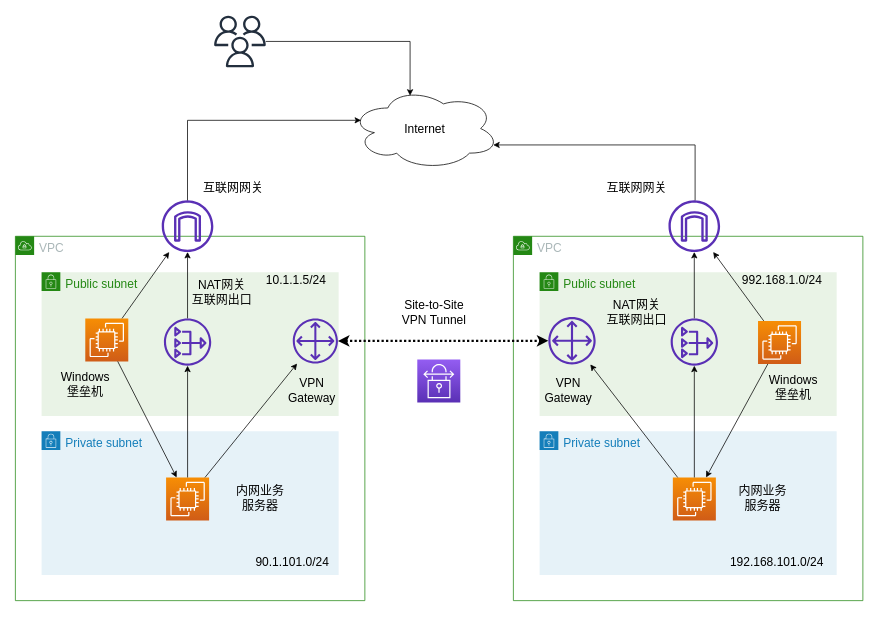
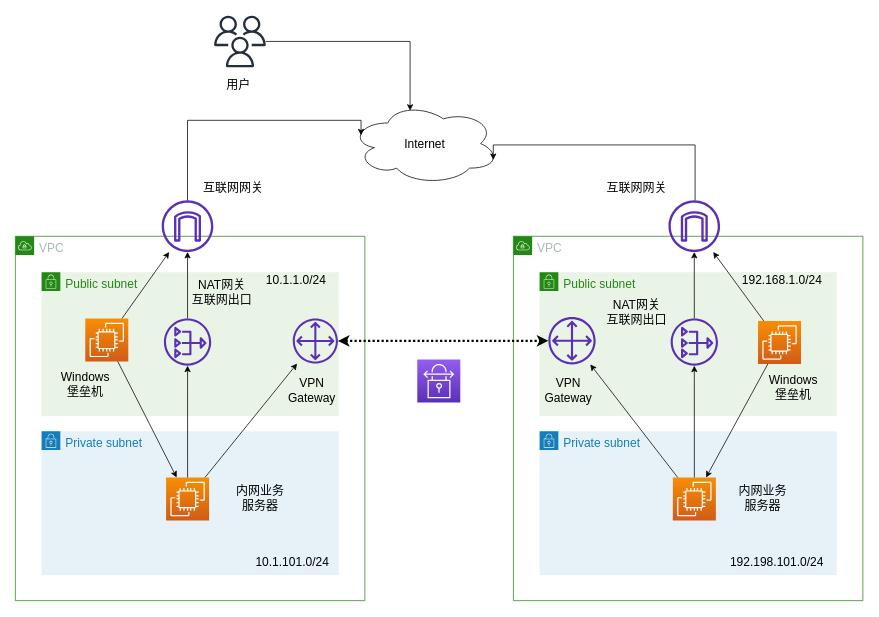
none -> (238, 84)
(425, 128) -> (425, 143)
(296, 279) -> (296, 279)
(782, 279) -> (782, 279)
(434, 313) -> none
(293, 561) -> (293, 561)
(777, 561) -> (777, 561)
